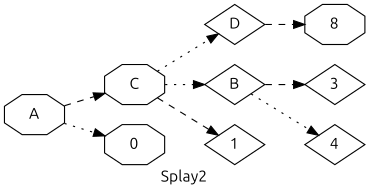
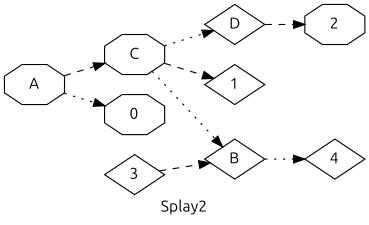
(335, 24) -> (335, 24)
(279, 85) -> (179, 168)
